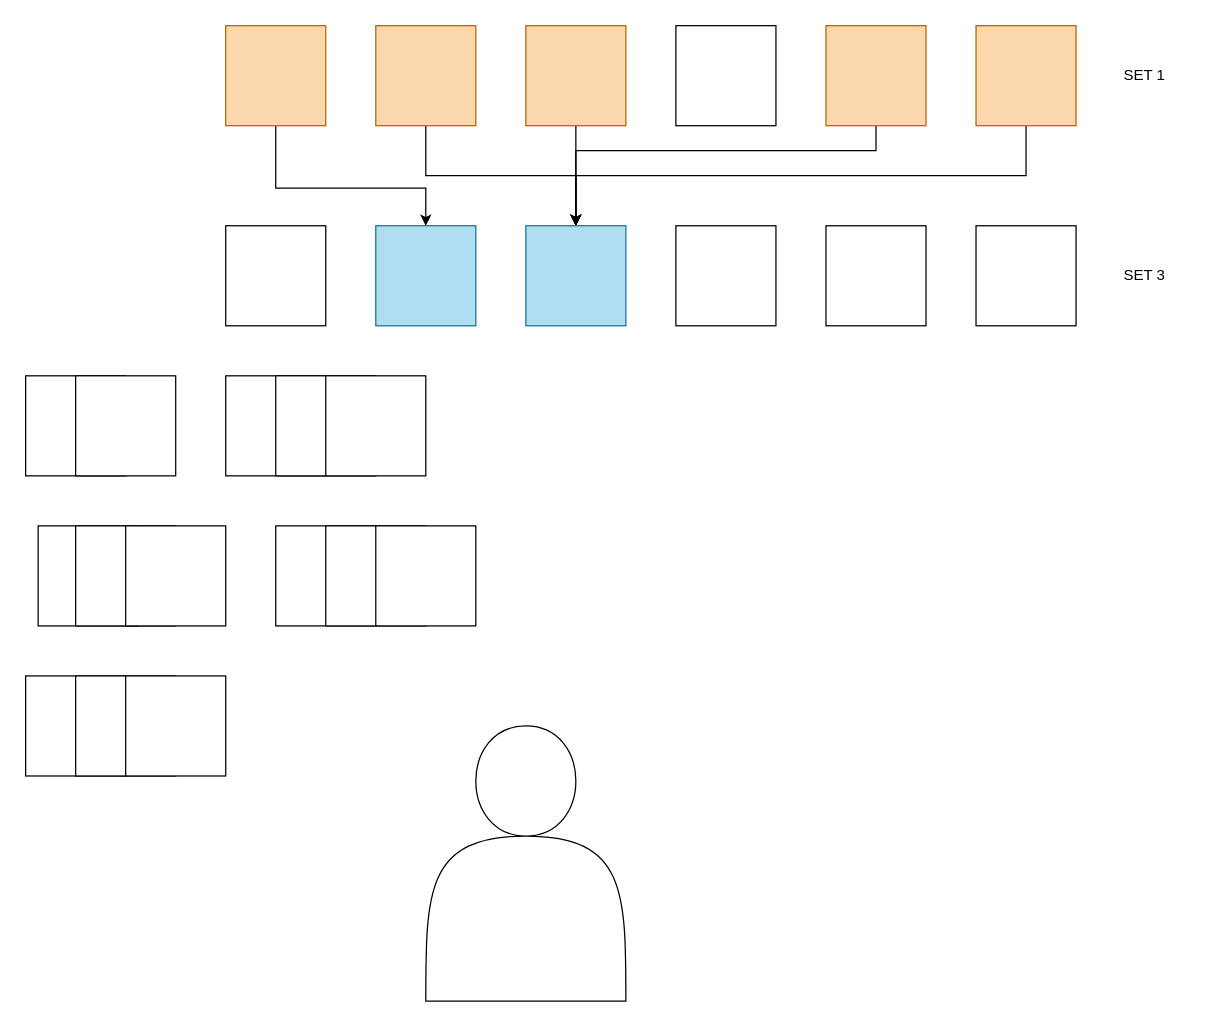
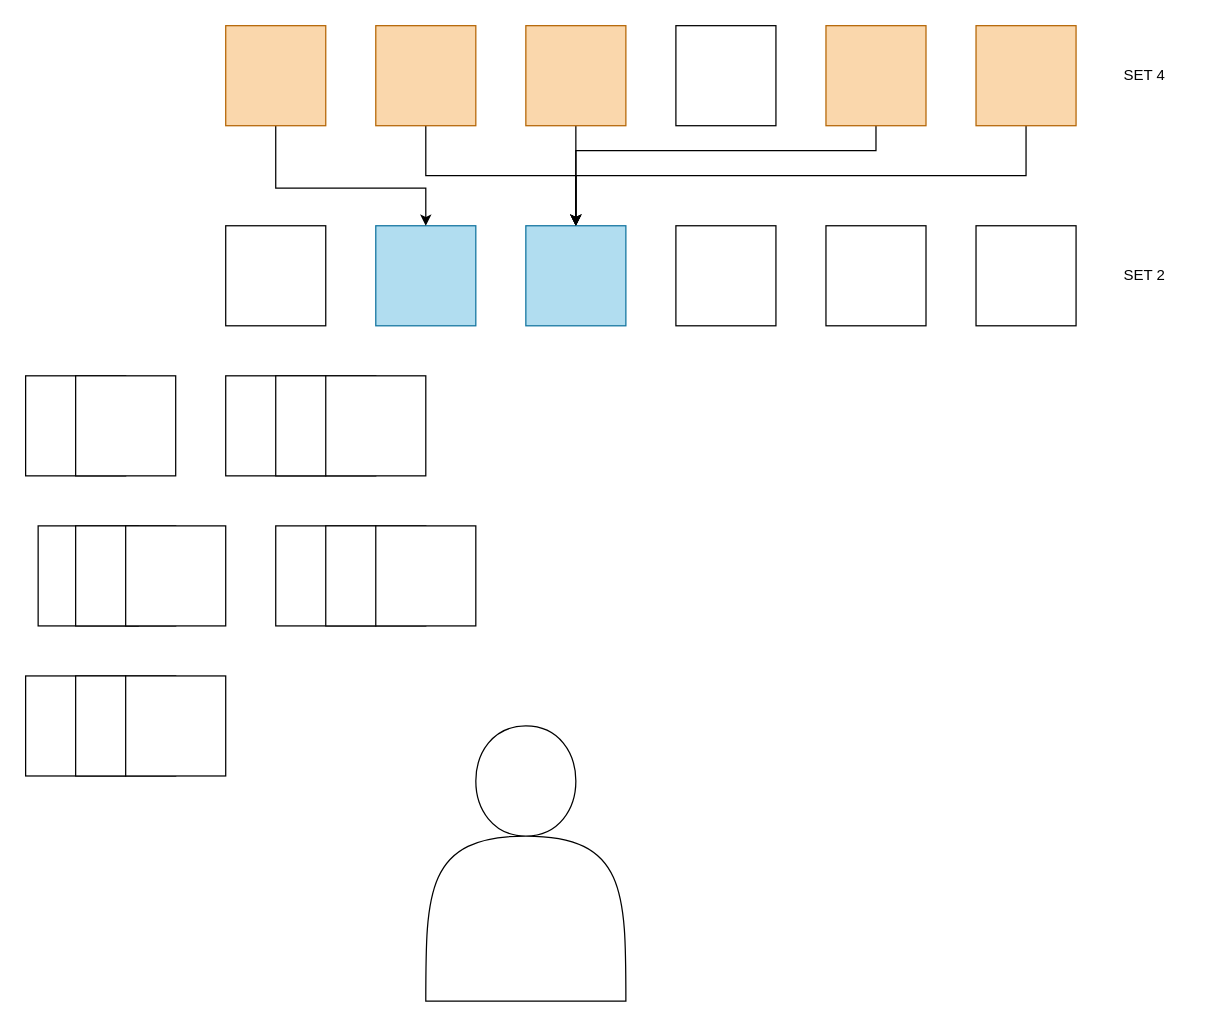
(1144, 76) -> (1144, 76)
(1144, 276) -> (1144, 276)
